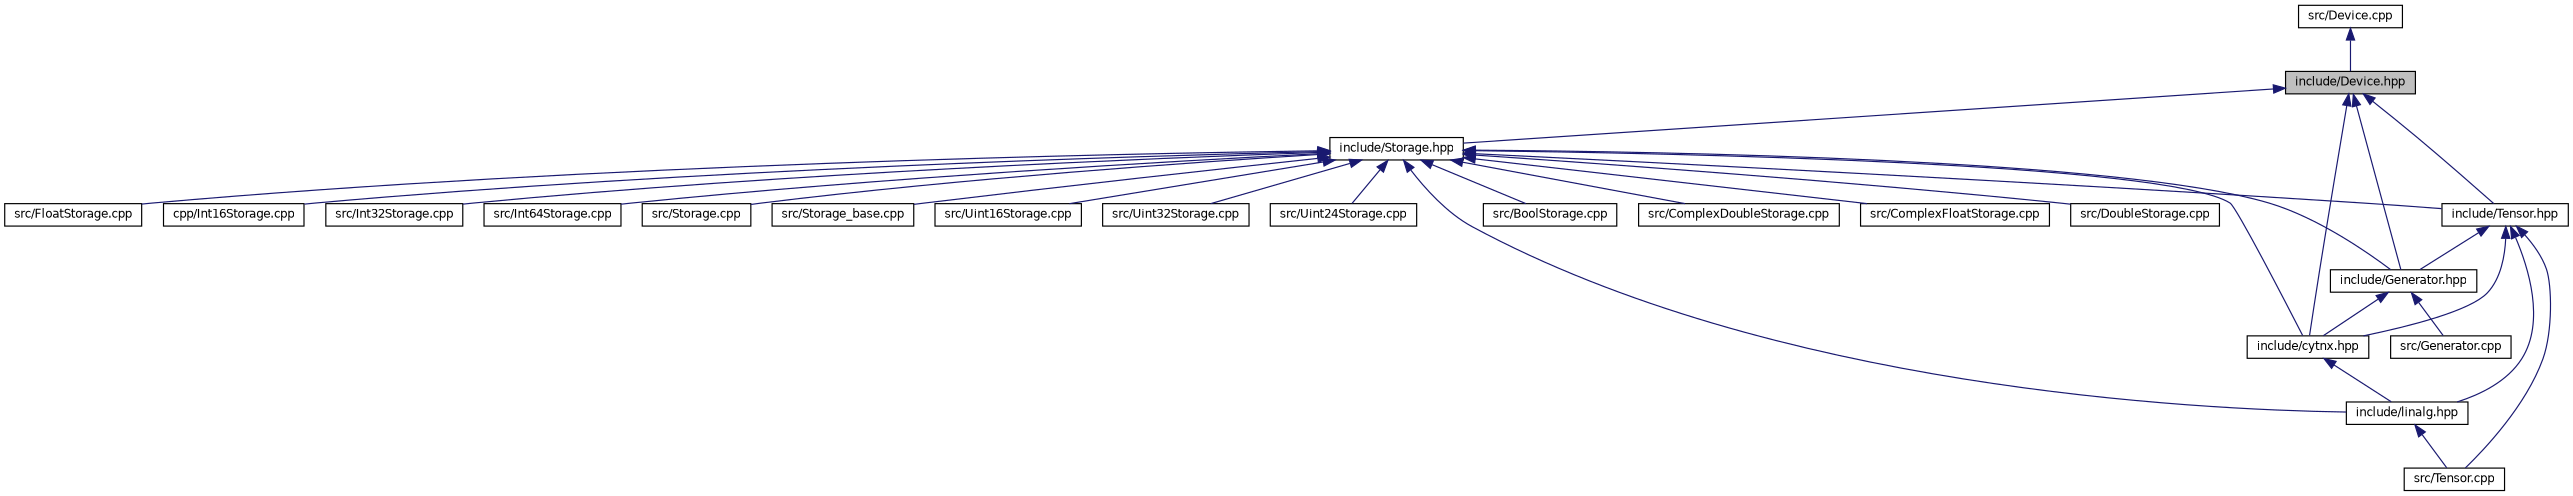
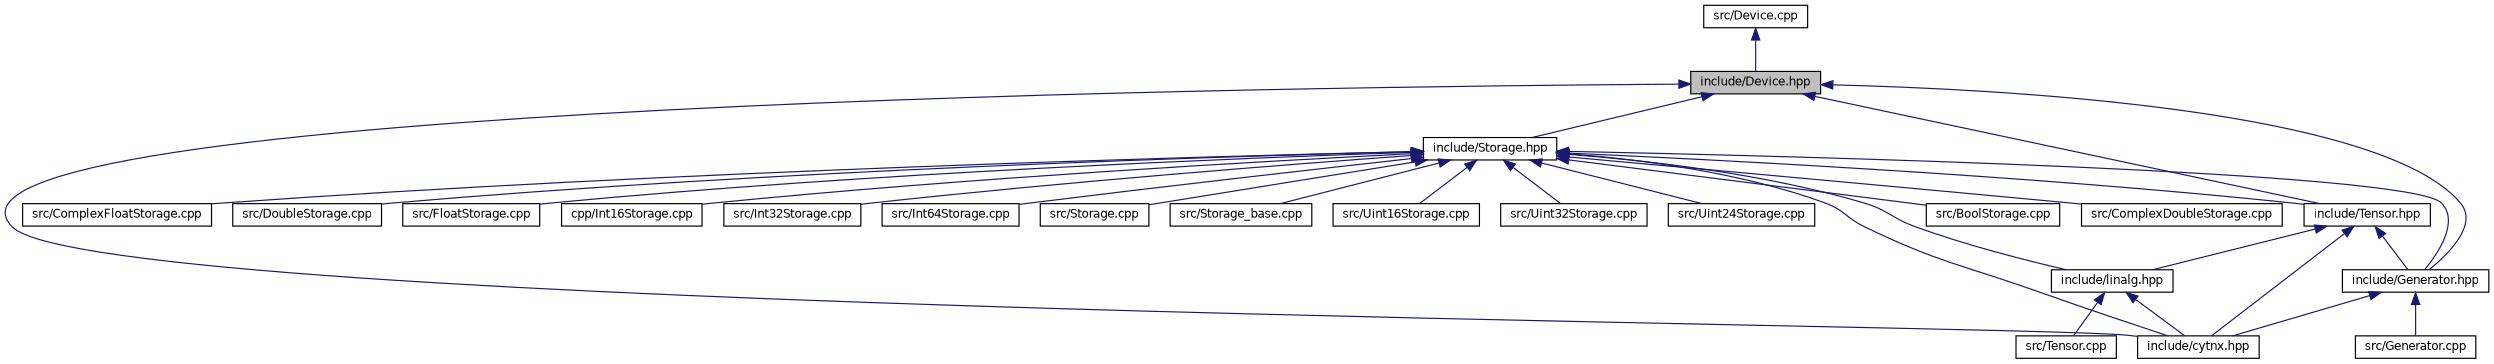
(2542, 360) -> none
(2363, 383) -> (2160, 318)
